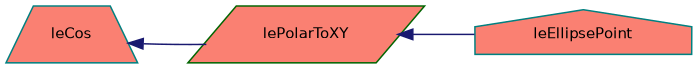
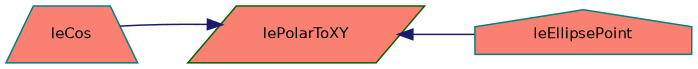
(175, 44) -> (164, 25)
